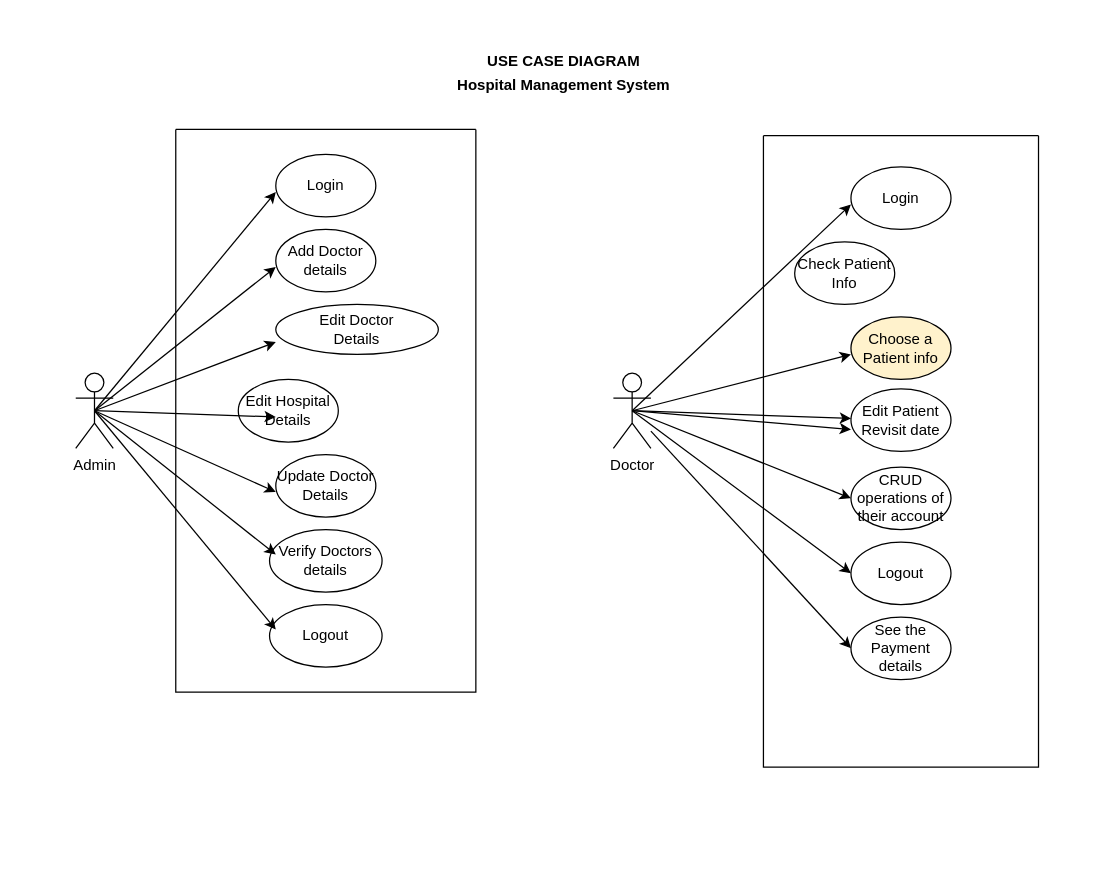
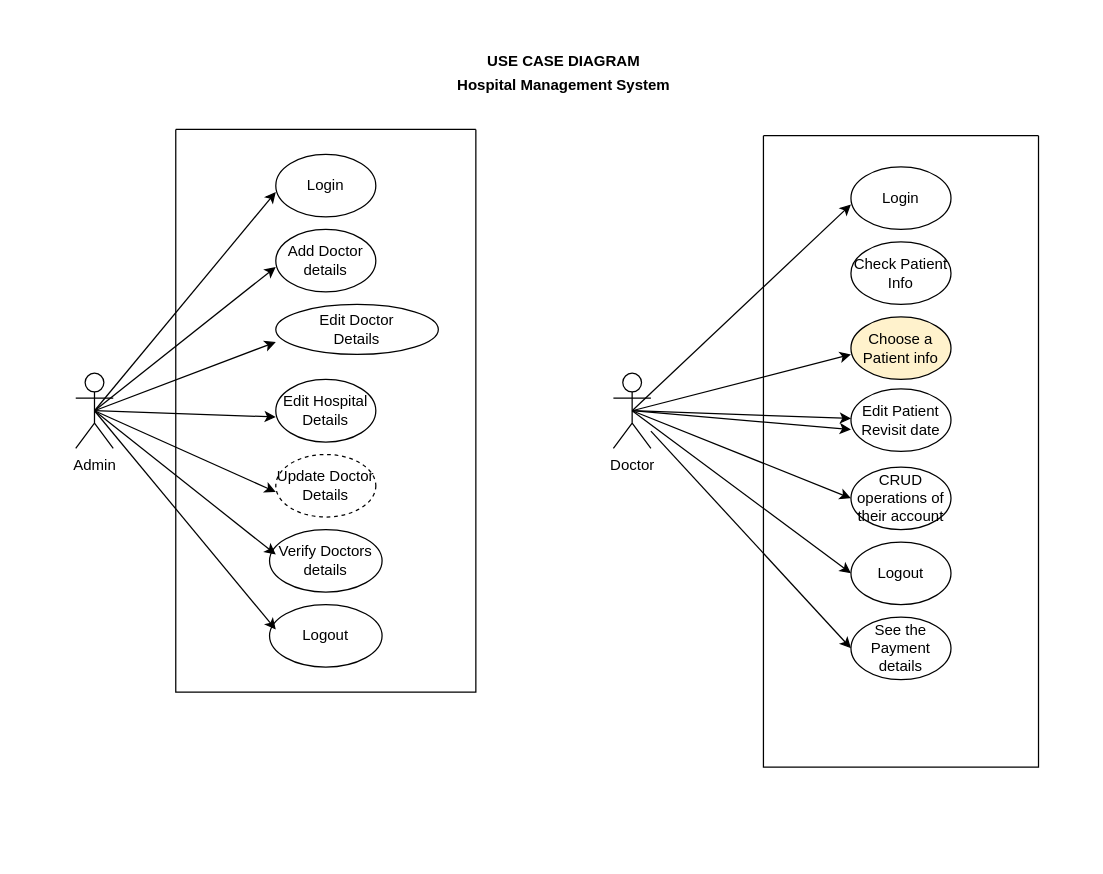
(844, 273) -> (901, 273)
(288, 411) -> (326, 411)
(326, 486) -> (326, 486)
